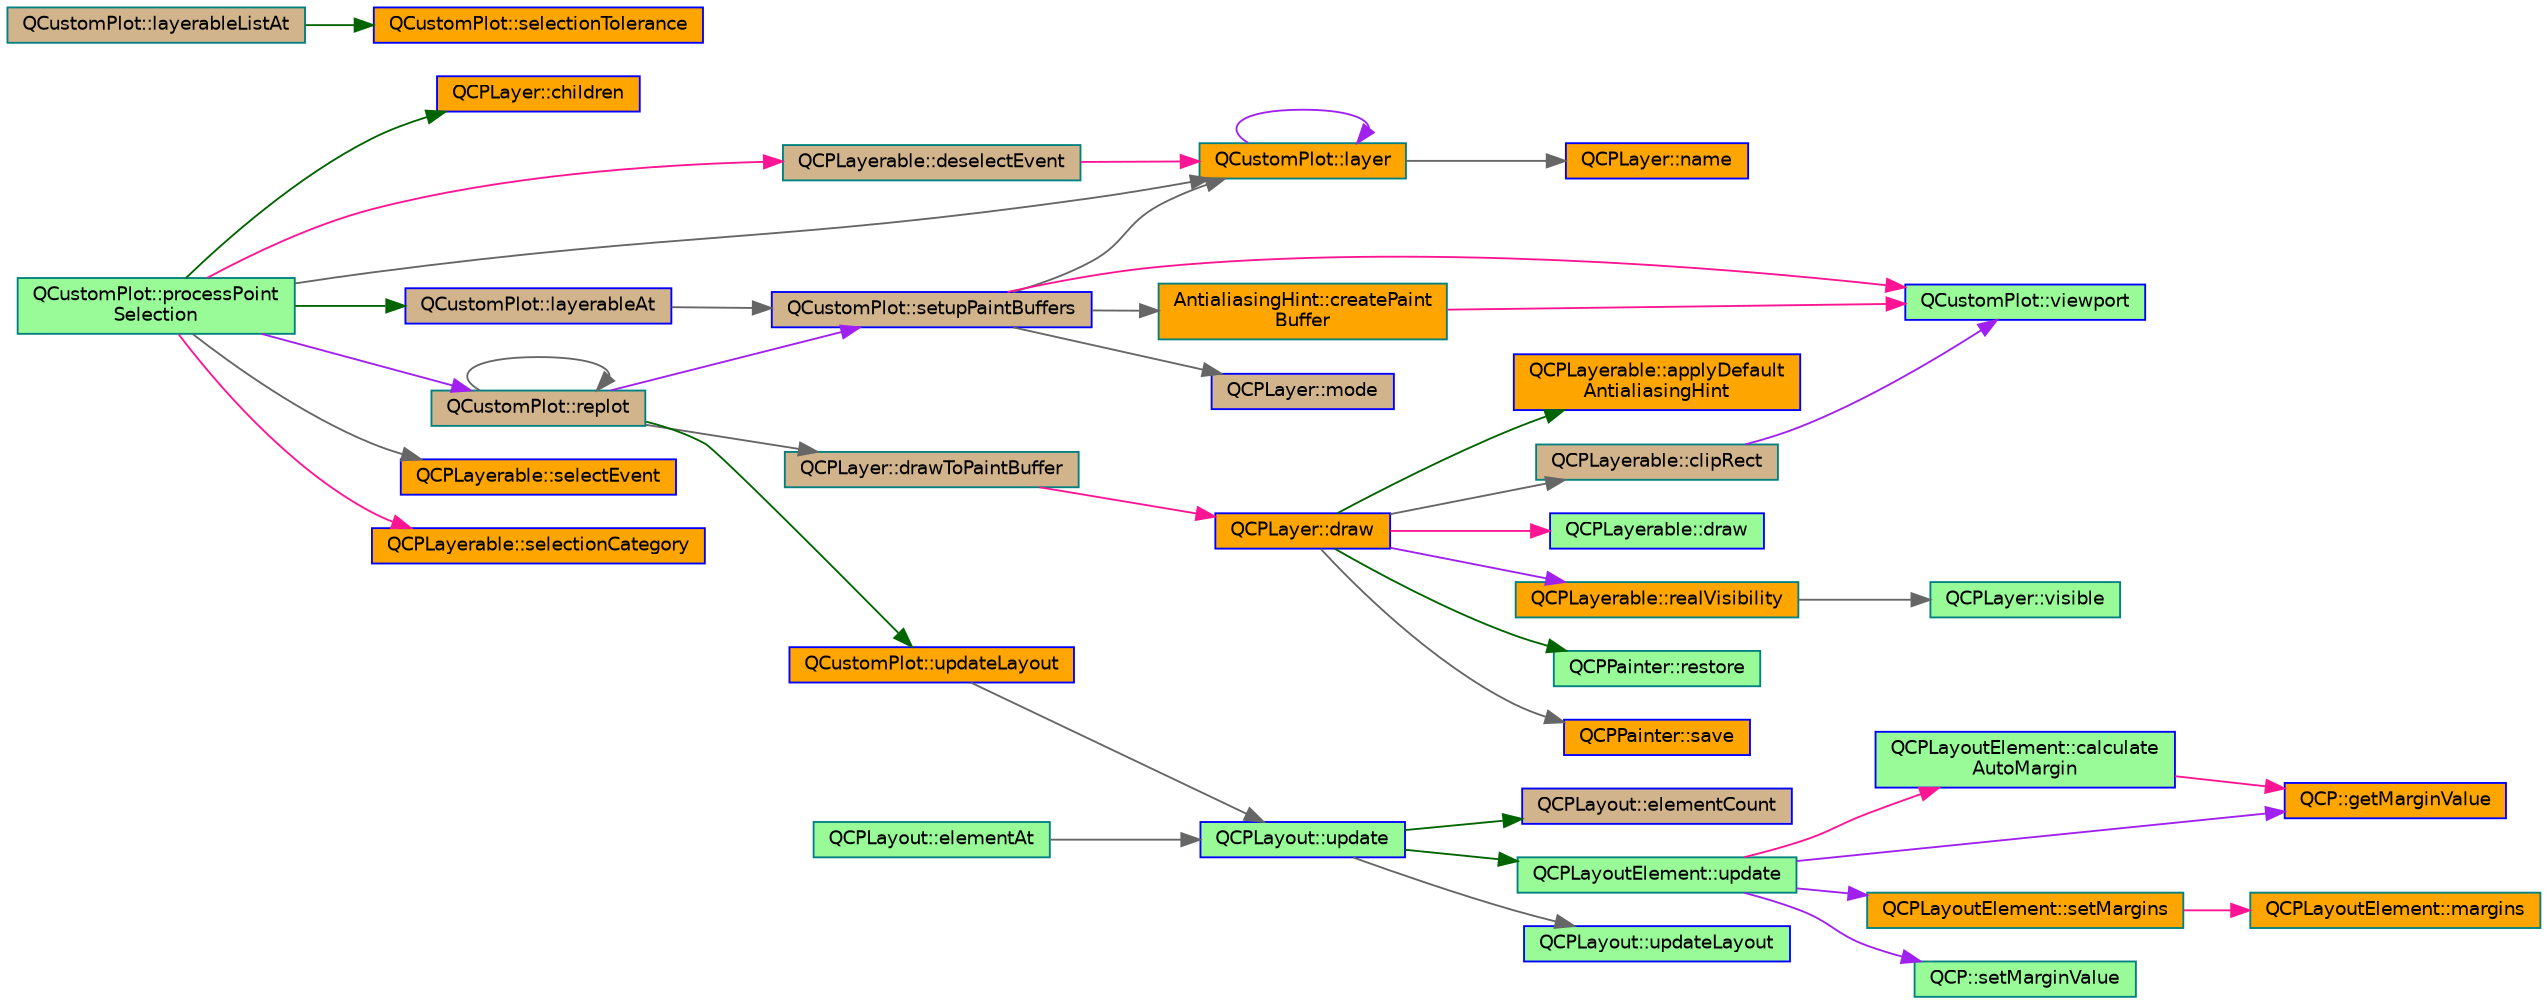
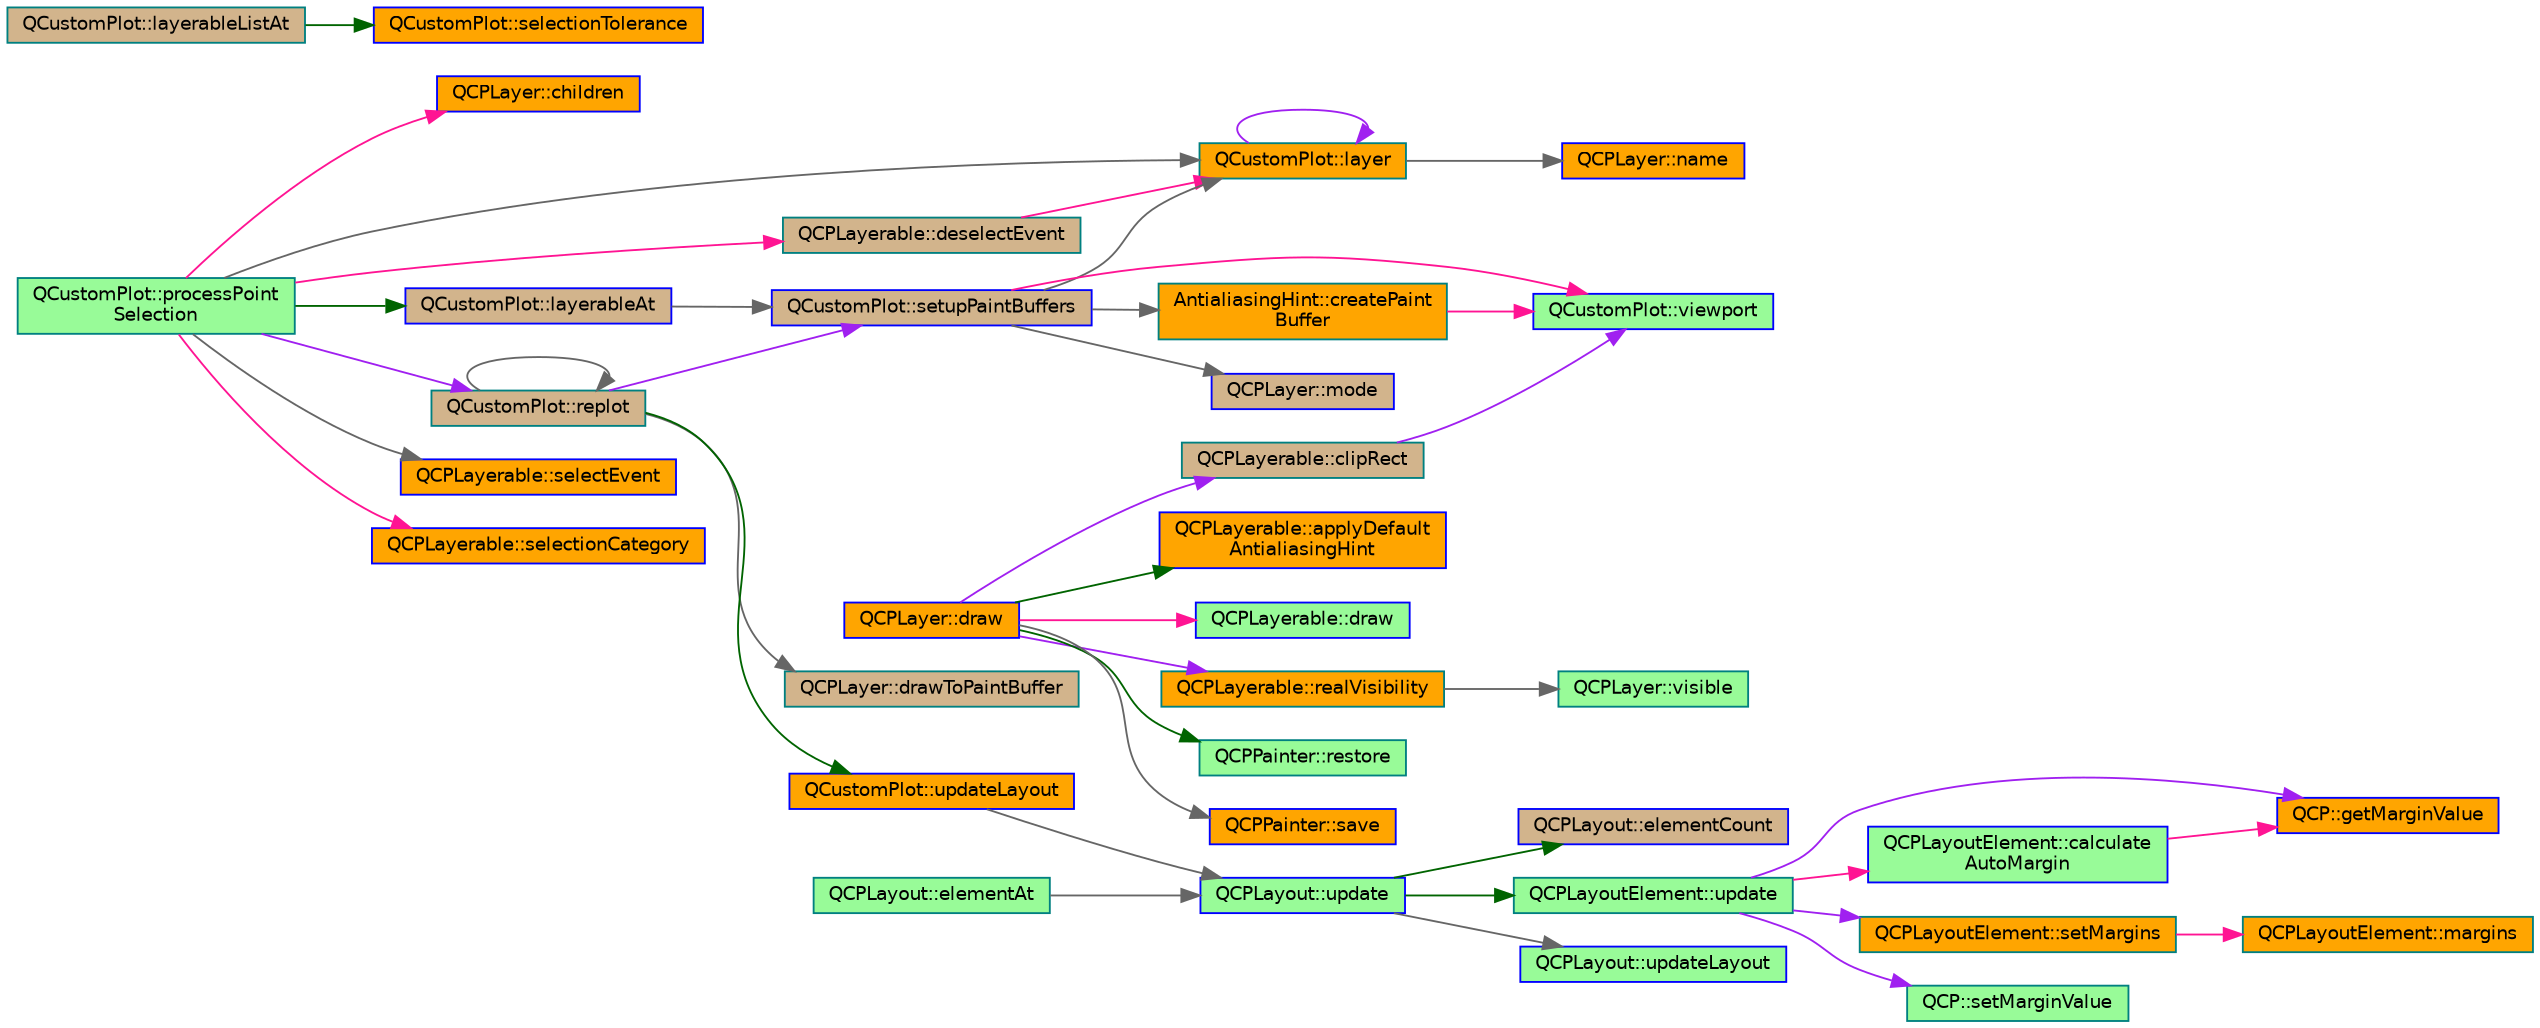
(298, 184) -> (298, 184)
(1468, 499) -> (1074, 535)
(1118, 500) -> none
